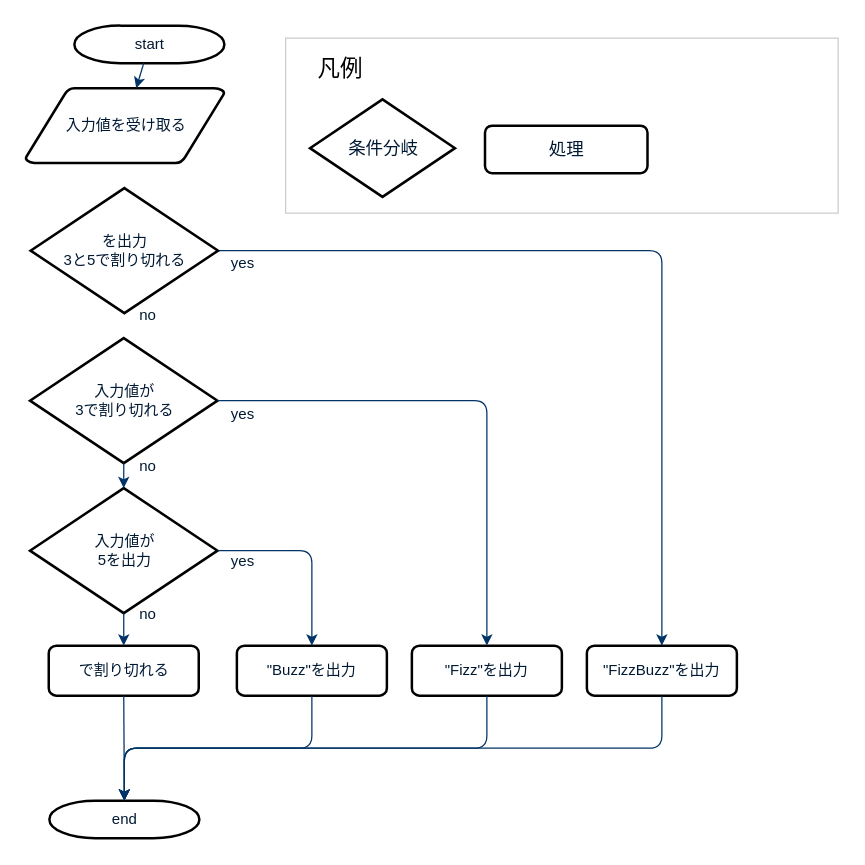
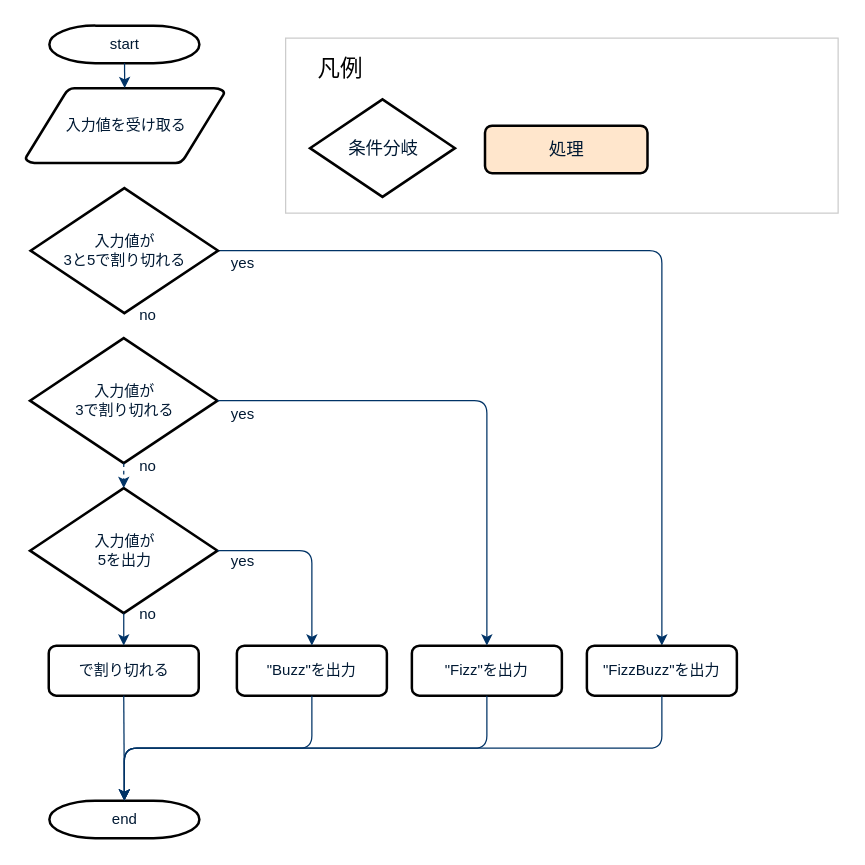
(149, 44) -> (124, 44)
(566, 149) -> (566, 149)
(125, 251) -> (125, 251)
(124, 472) -> (124, 472)
